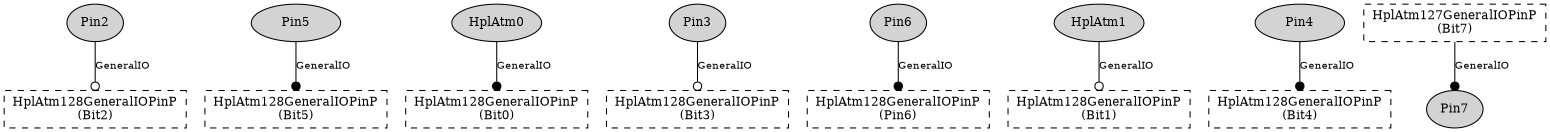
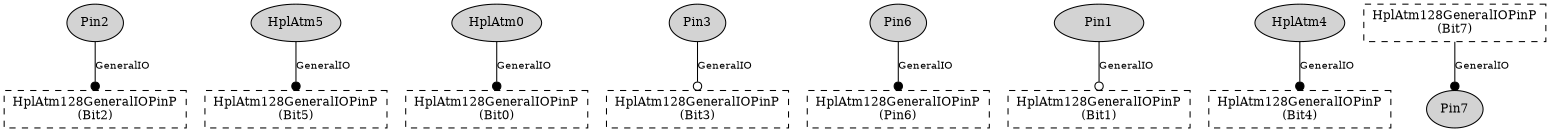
(296, 23) -> (296, 23)
(1099, 23) -> (1099, 23)
(1300, 23) -> (1300, 23)
(1455, 23) -> (1455, 23)
(95, 62) -> (95, 62)
